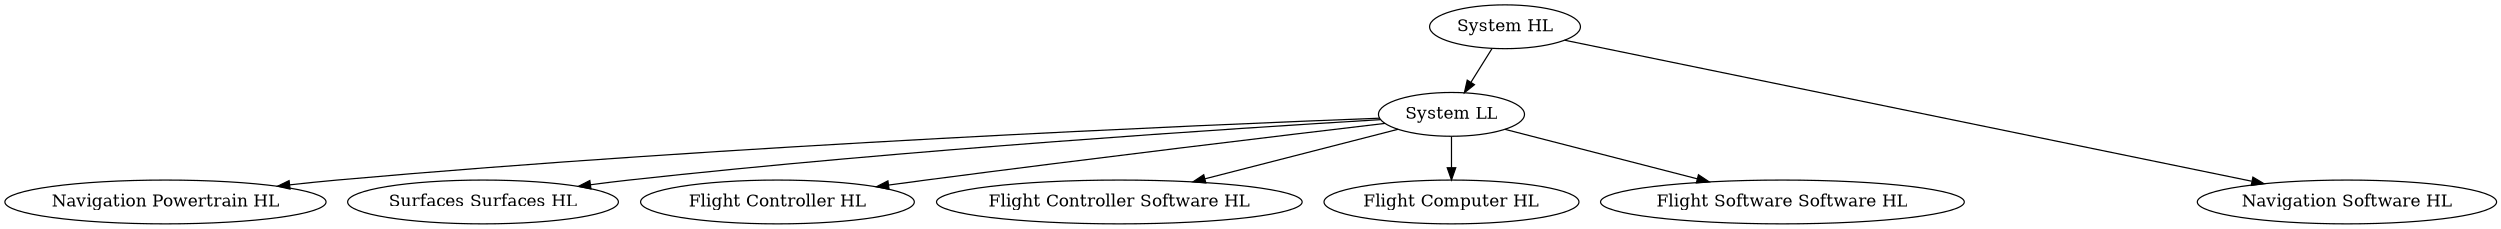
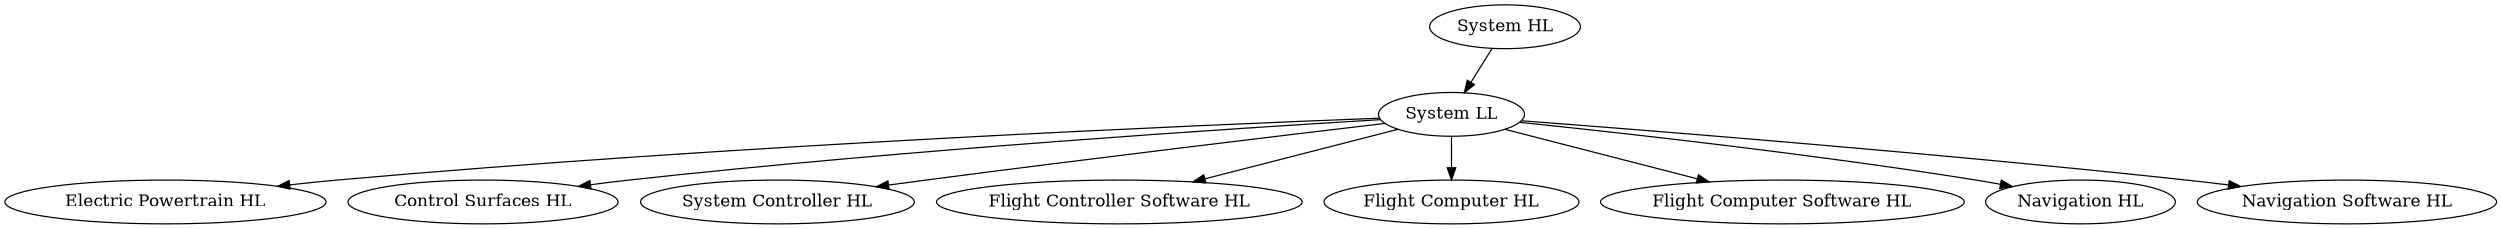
(1908, 111) -> (1875, 150)
(165, 202) -> (165, 202)
(483, 202) -> (483, 202)
(777, 202) -> (777, 202)
(1782, 202) -> (1782, 202)
none -> (2080, 202)
